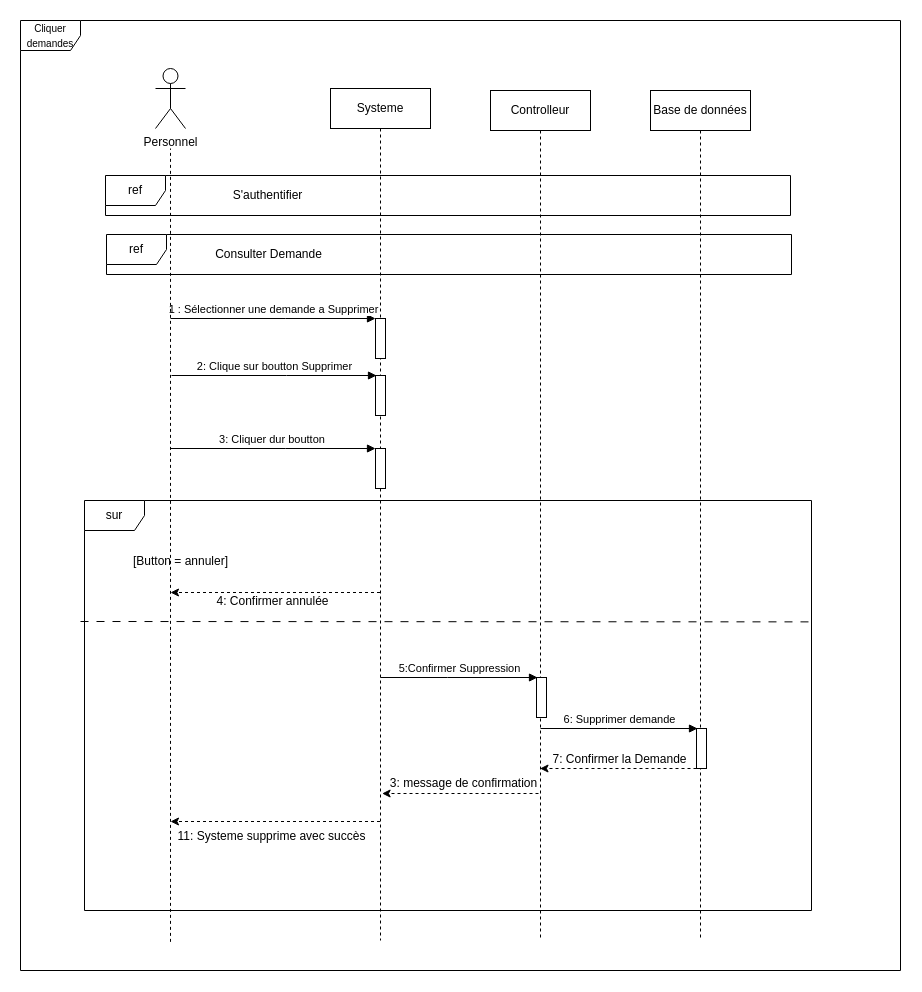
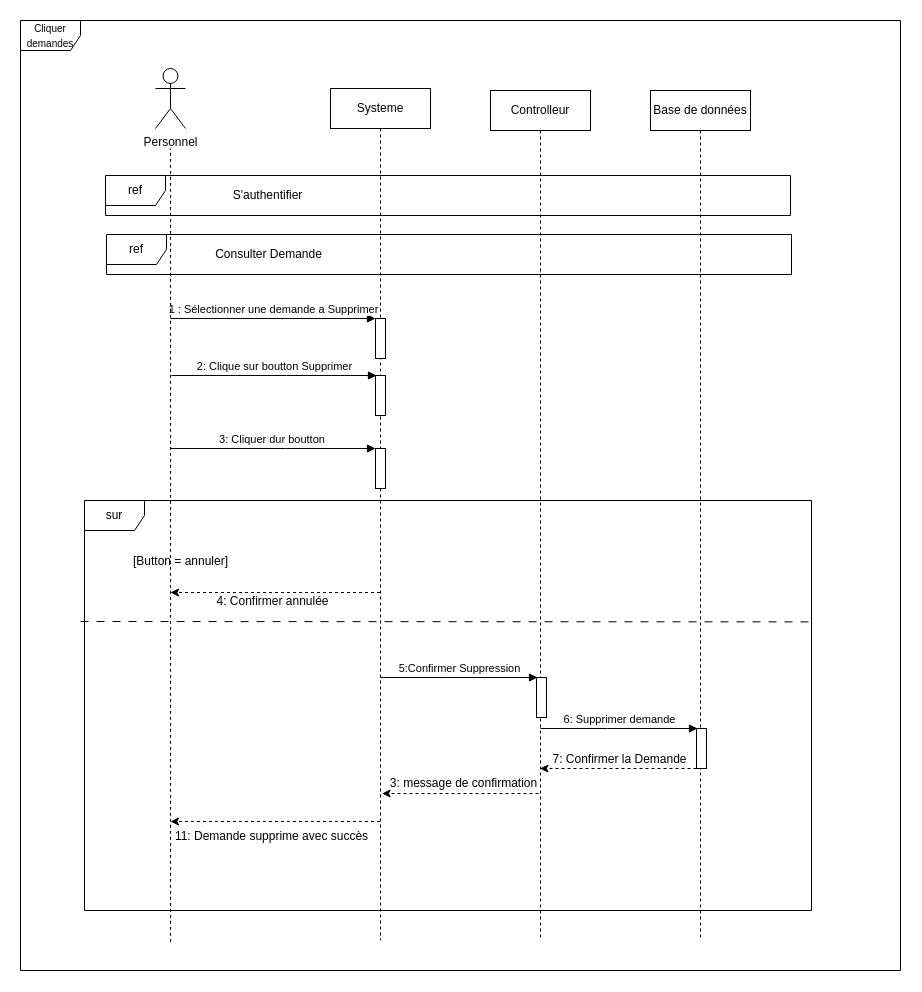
(272, 837) -> (272, 837)
